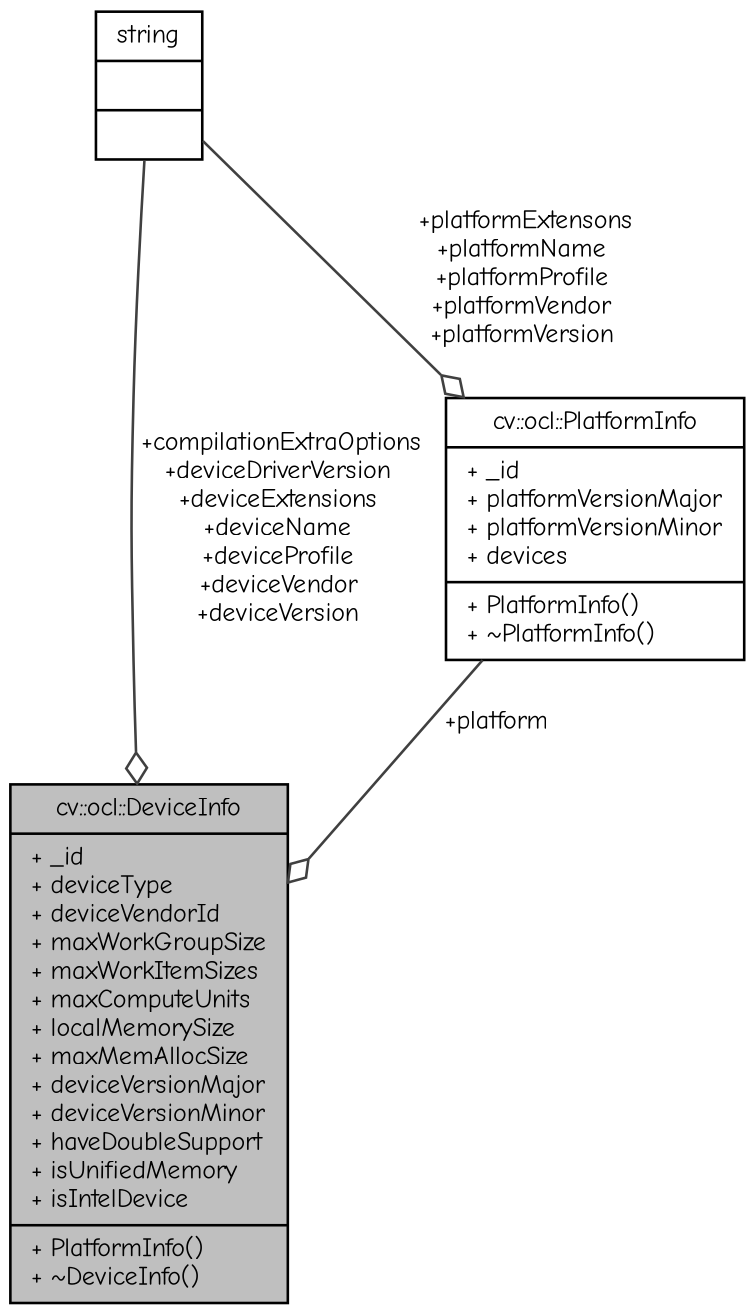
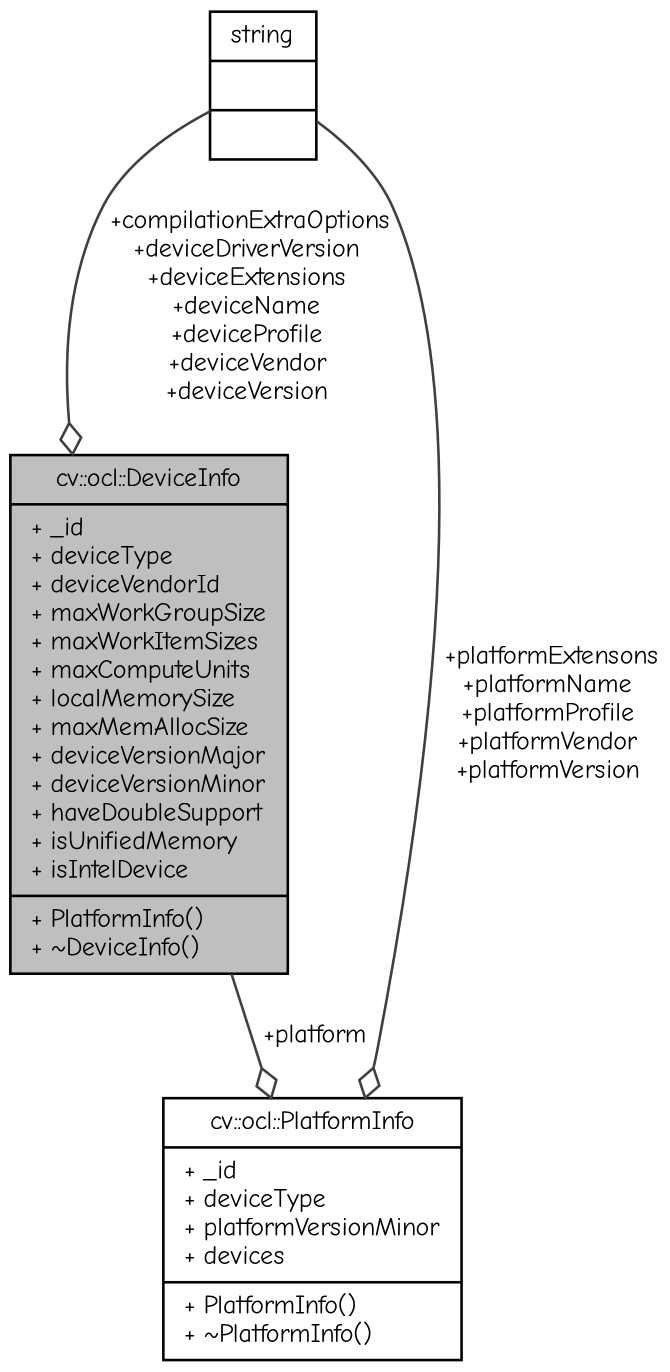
(595, 499) -> (255, 1199)
(396, 759) -> (247, 1021)
